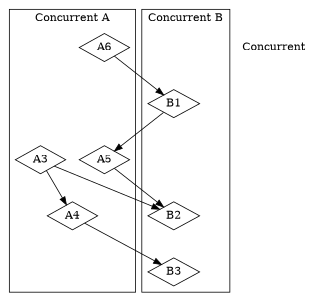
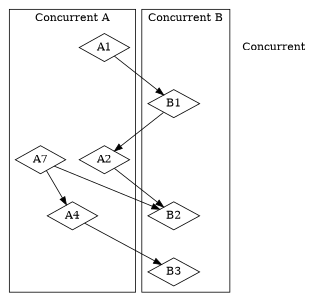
(104, 48) -> (104, 48)
(41, 160) -> (41, 160)
(104, 160) -> (104, 160)
